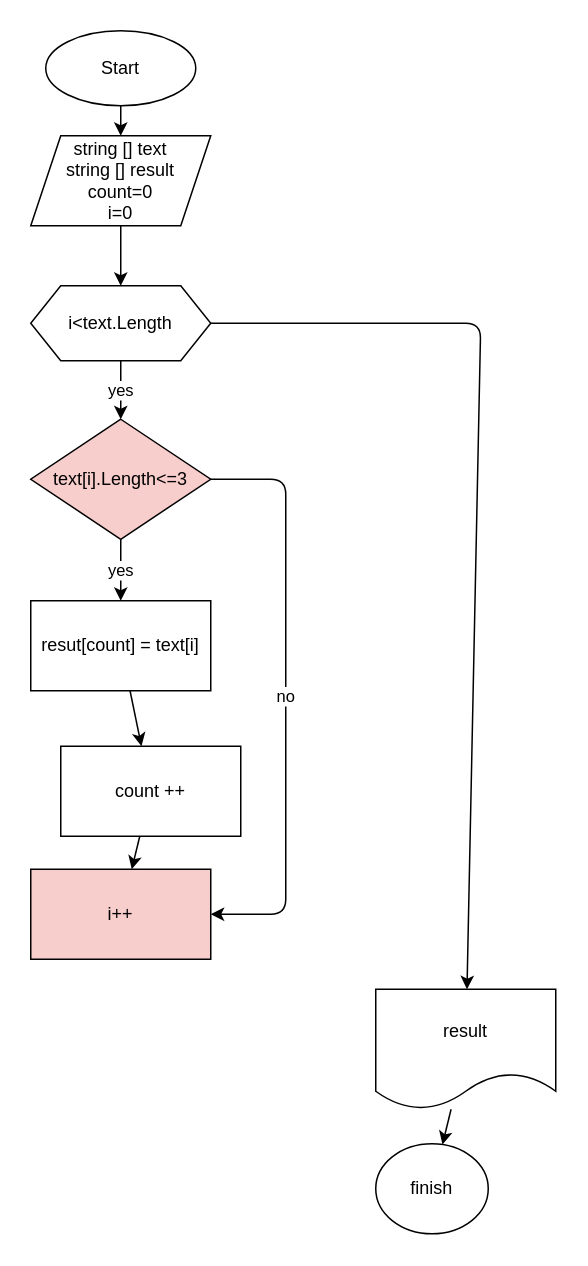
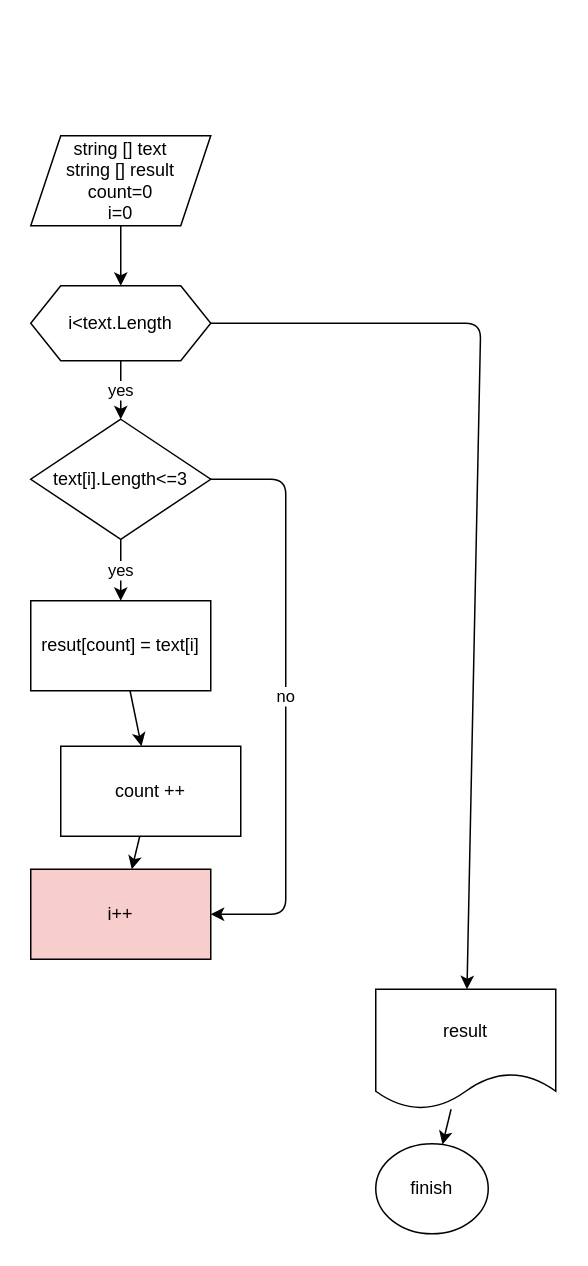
(121, 68) -> none
(121, 116) -> none
(121, 479) -> (121, 479)
